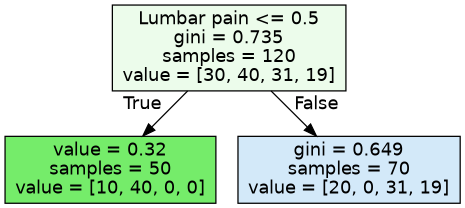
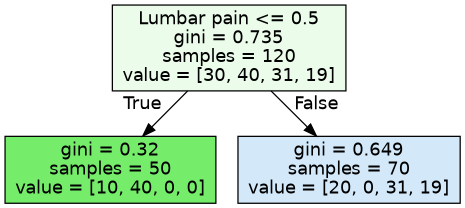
(110, 170) -> (110, 170)
